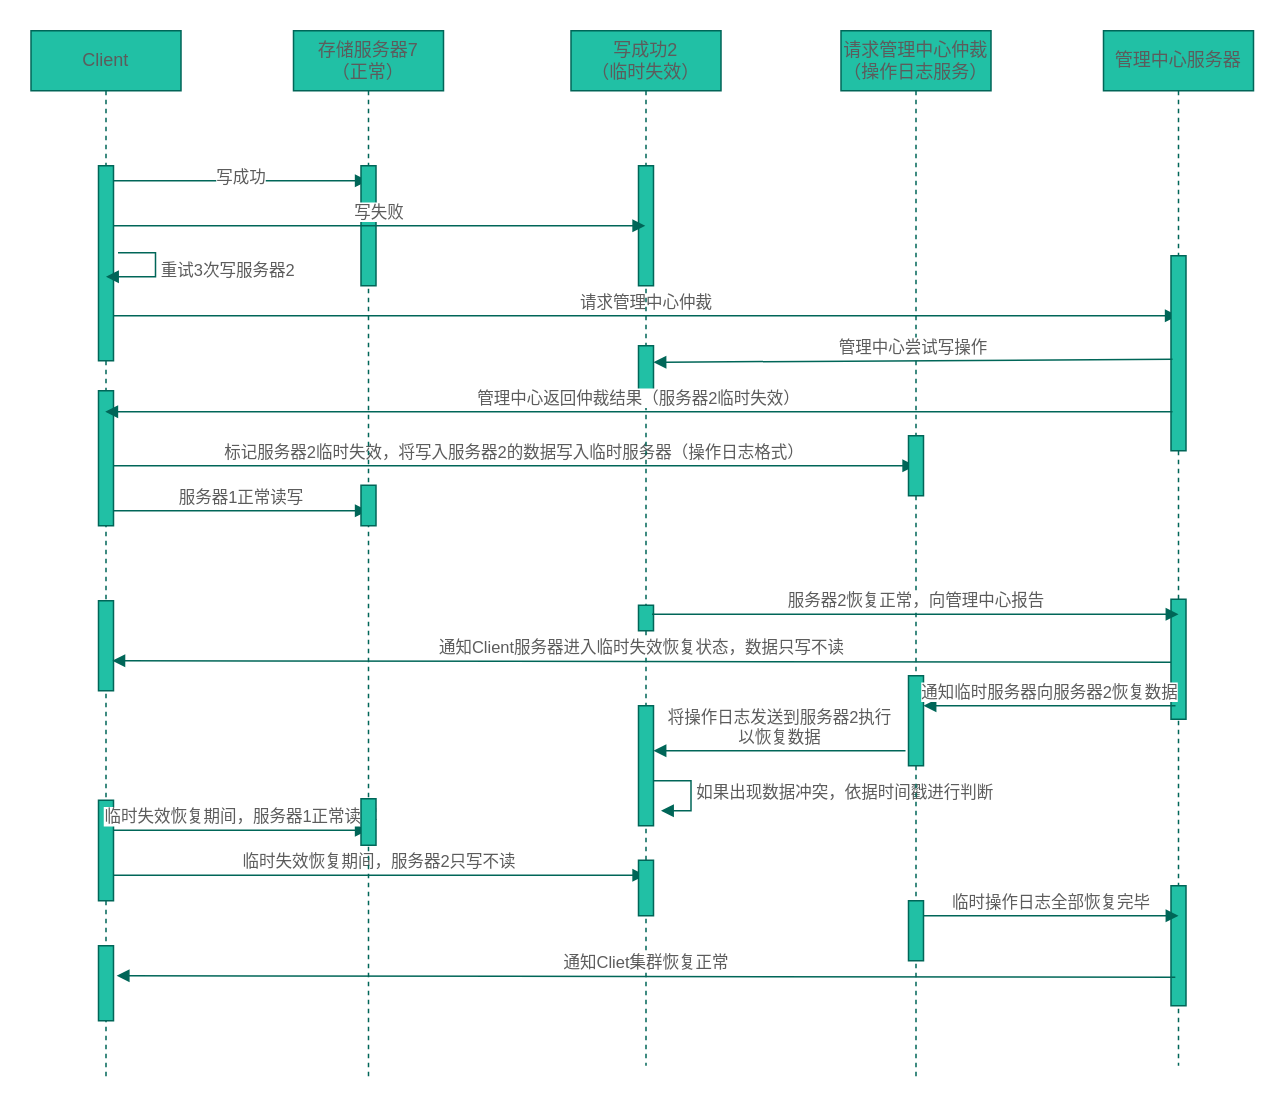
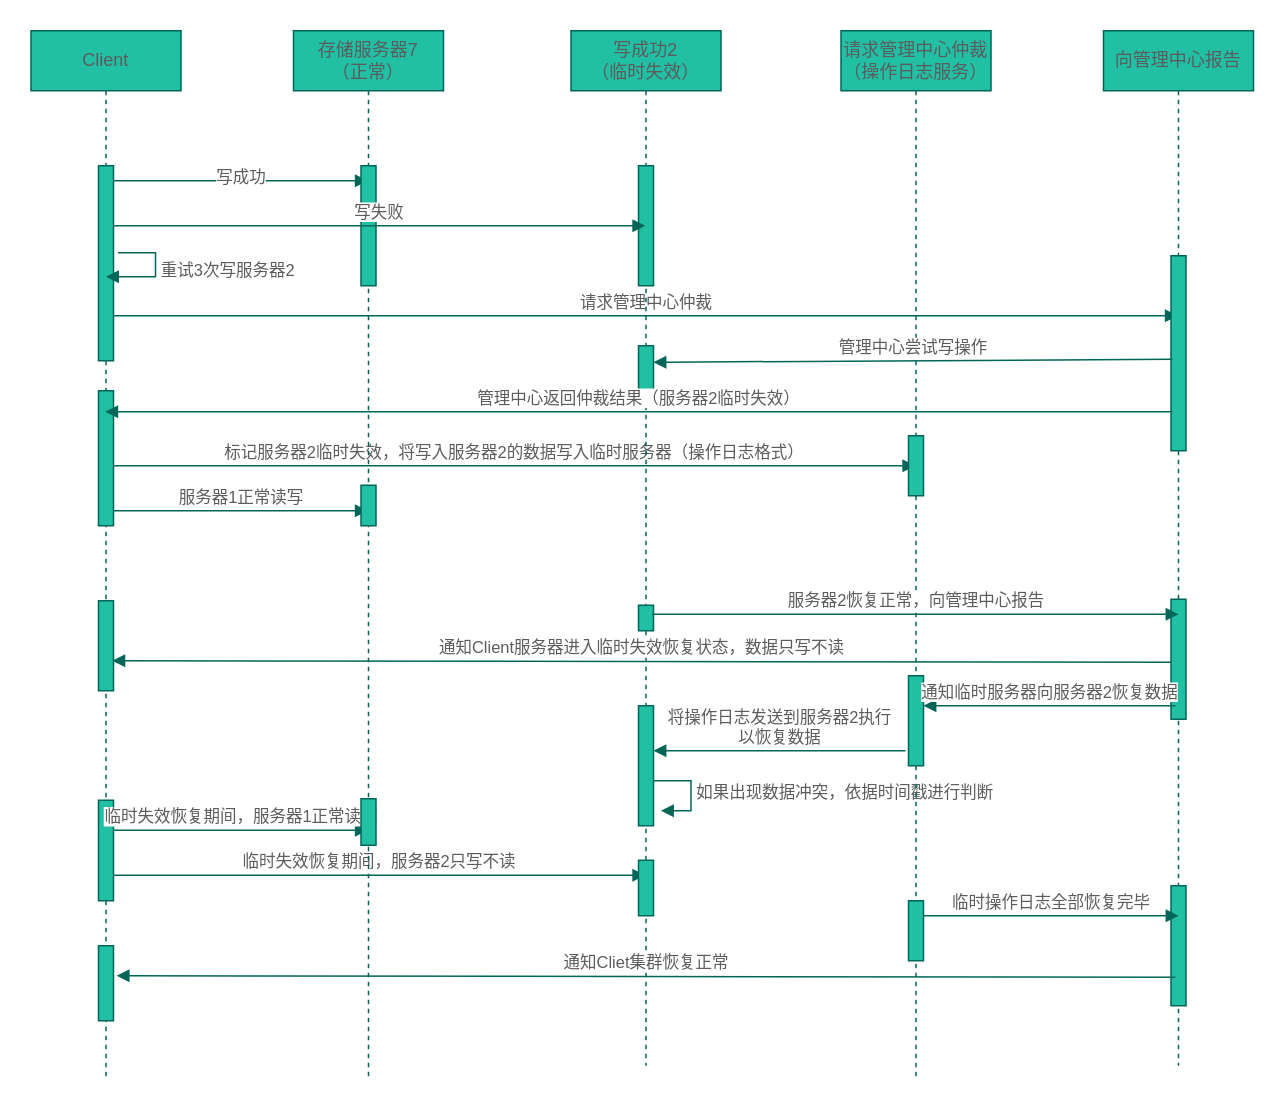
(1178, 61) -> (1178, 61)
